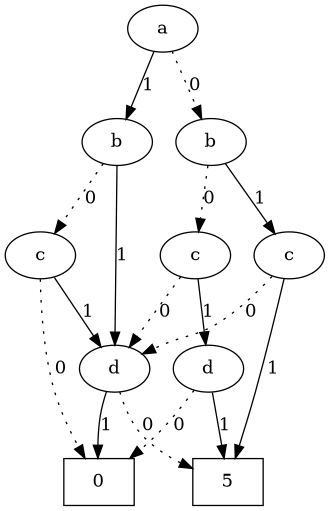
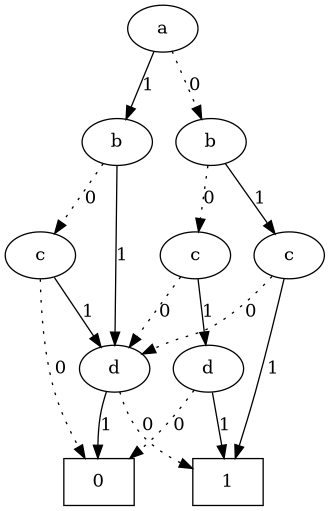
(228, 482) -> (228, 482)
